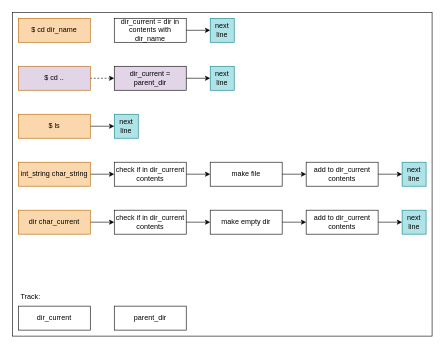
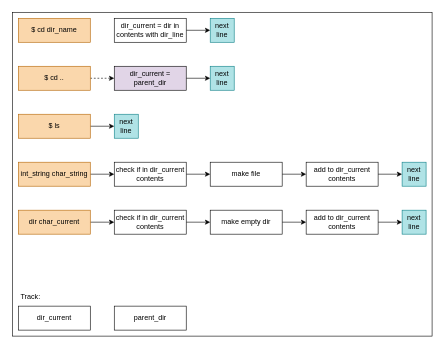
(150, 30) -> (150, 30)
(54, 78) -> (54, 78)
